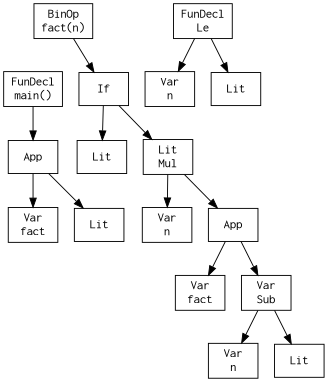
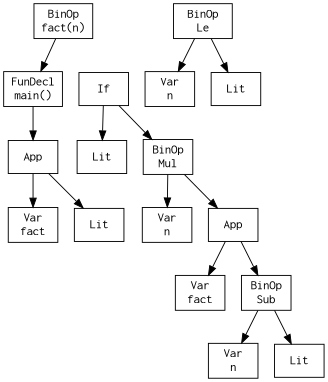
(203, 21) -> (203, 21)
(81, 51) -> (50, 51)
(168, 157) -> (168, 157)
(266, 293) -> (266, 293)
